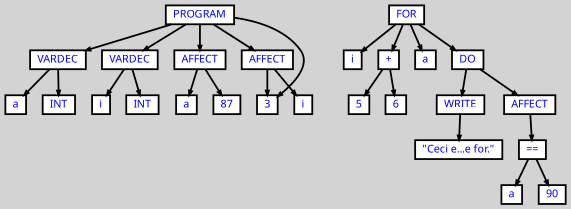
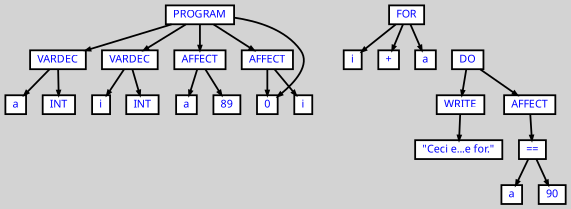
(435, 36) -> none
(227, 105) -> (227, 105)
(267, 105) -> (267, 105)
(359, 105) -> none
(396, 105) -> none
